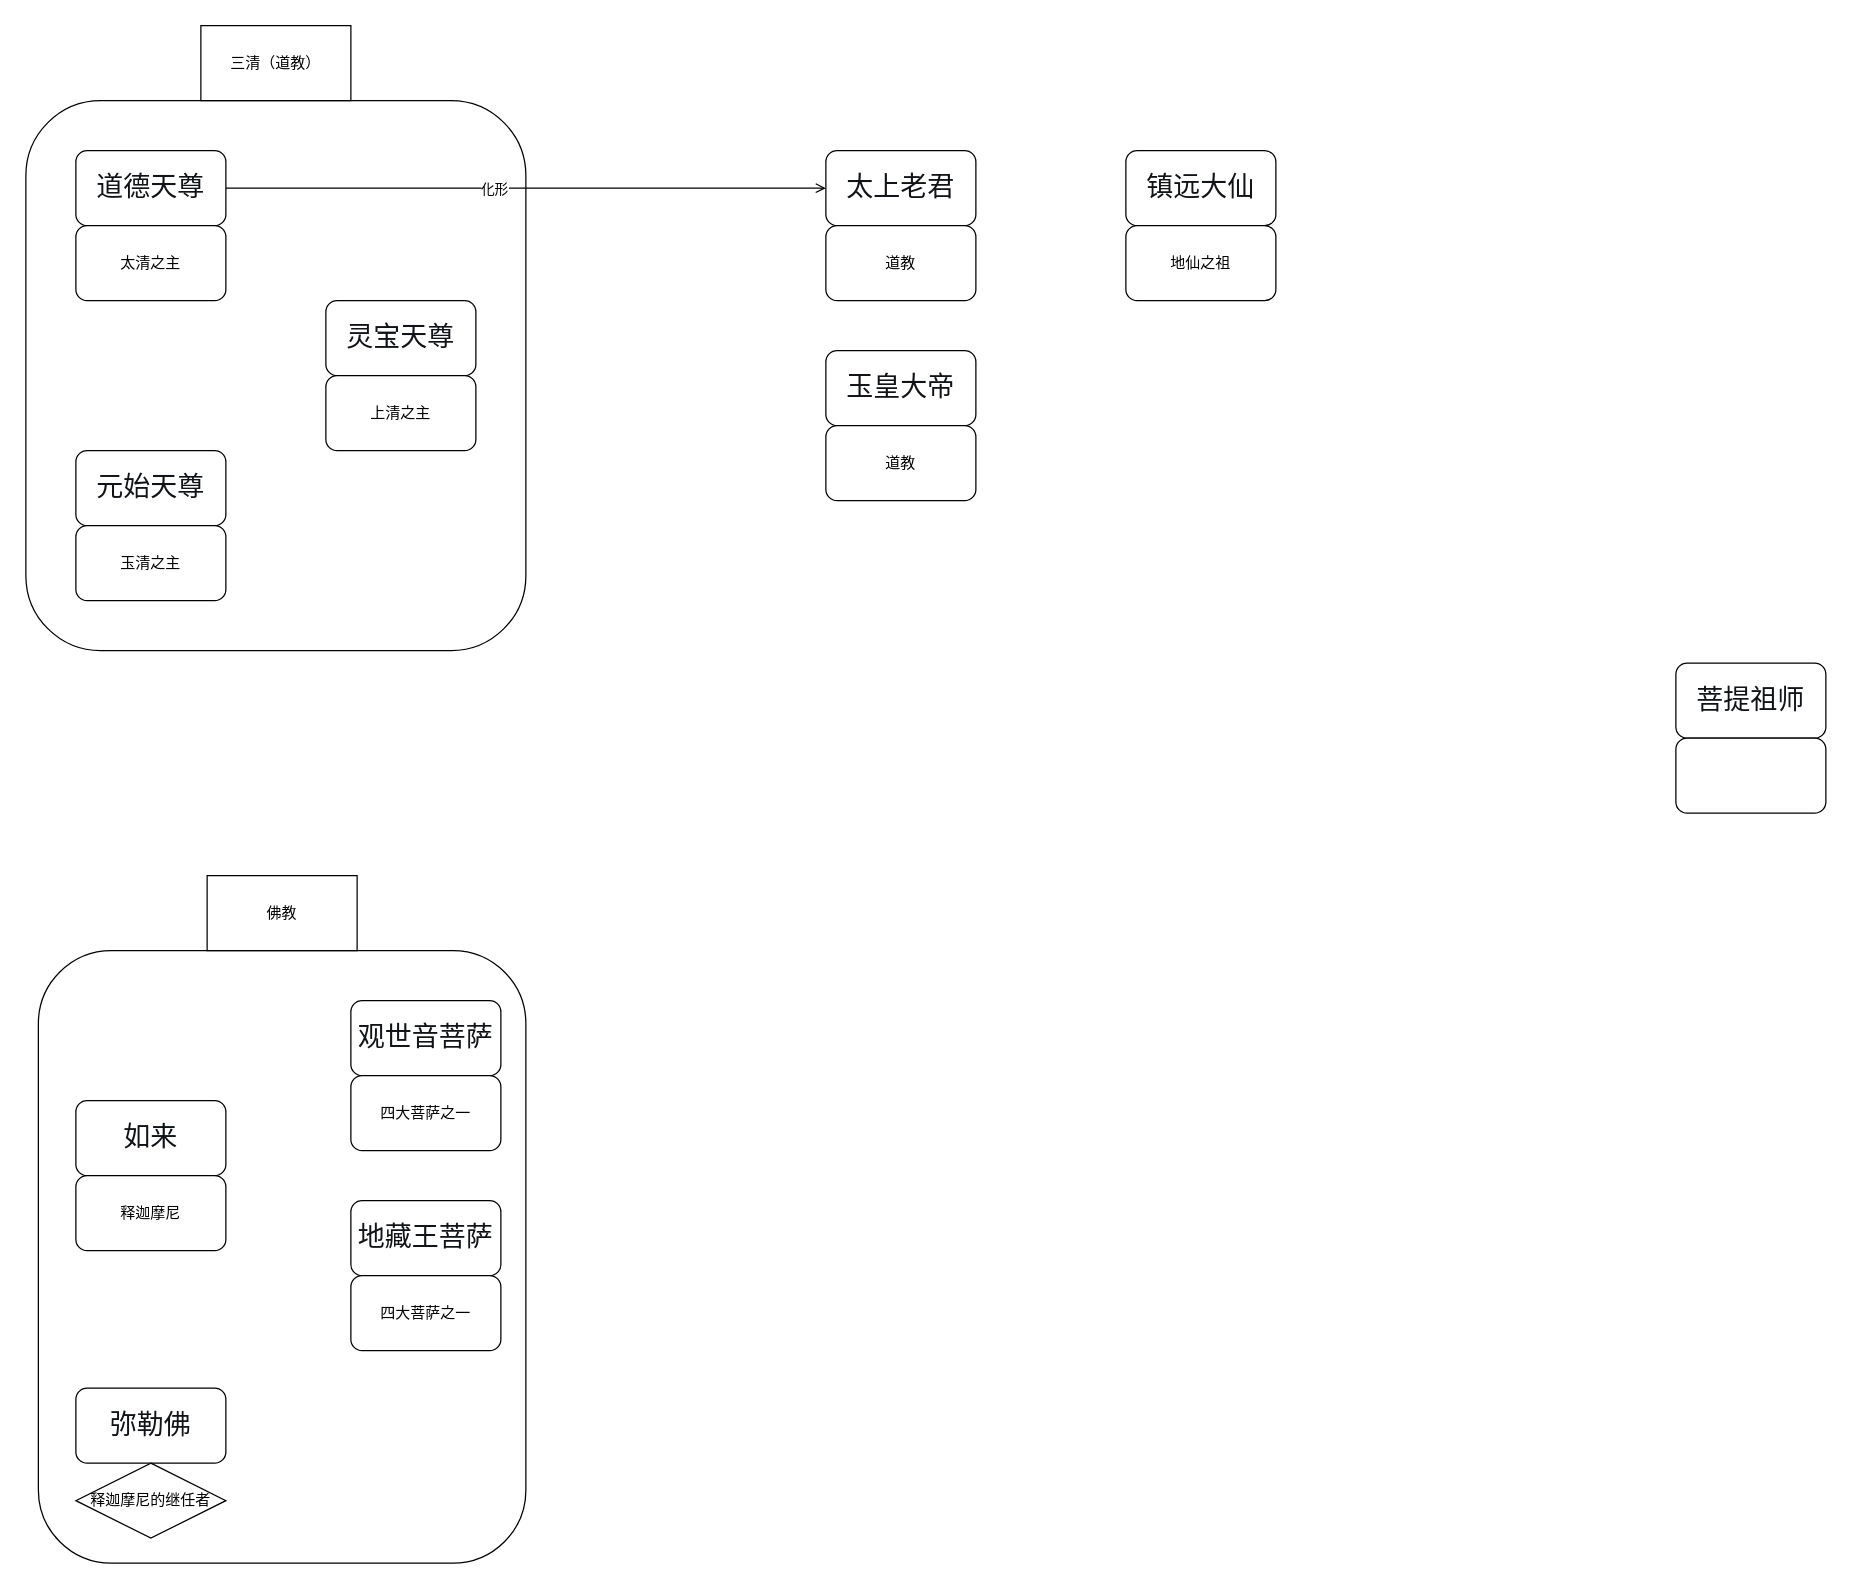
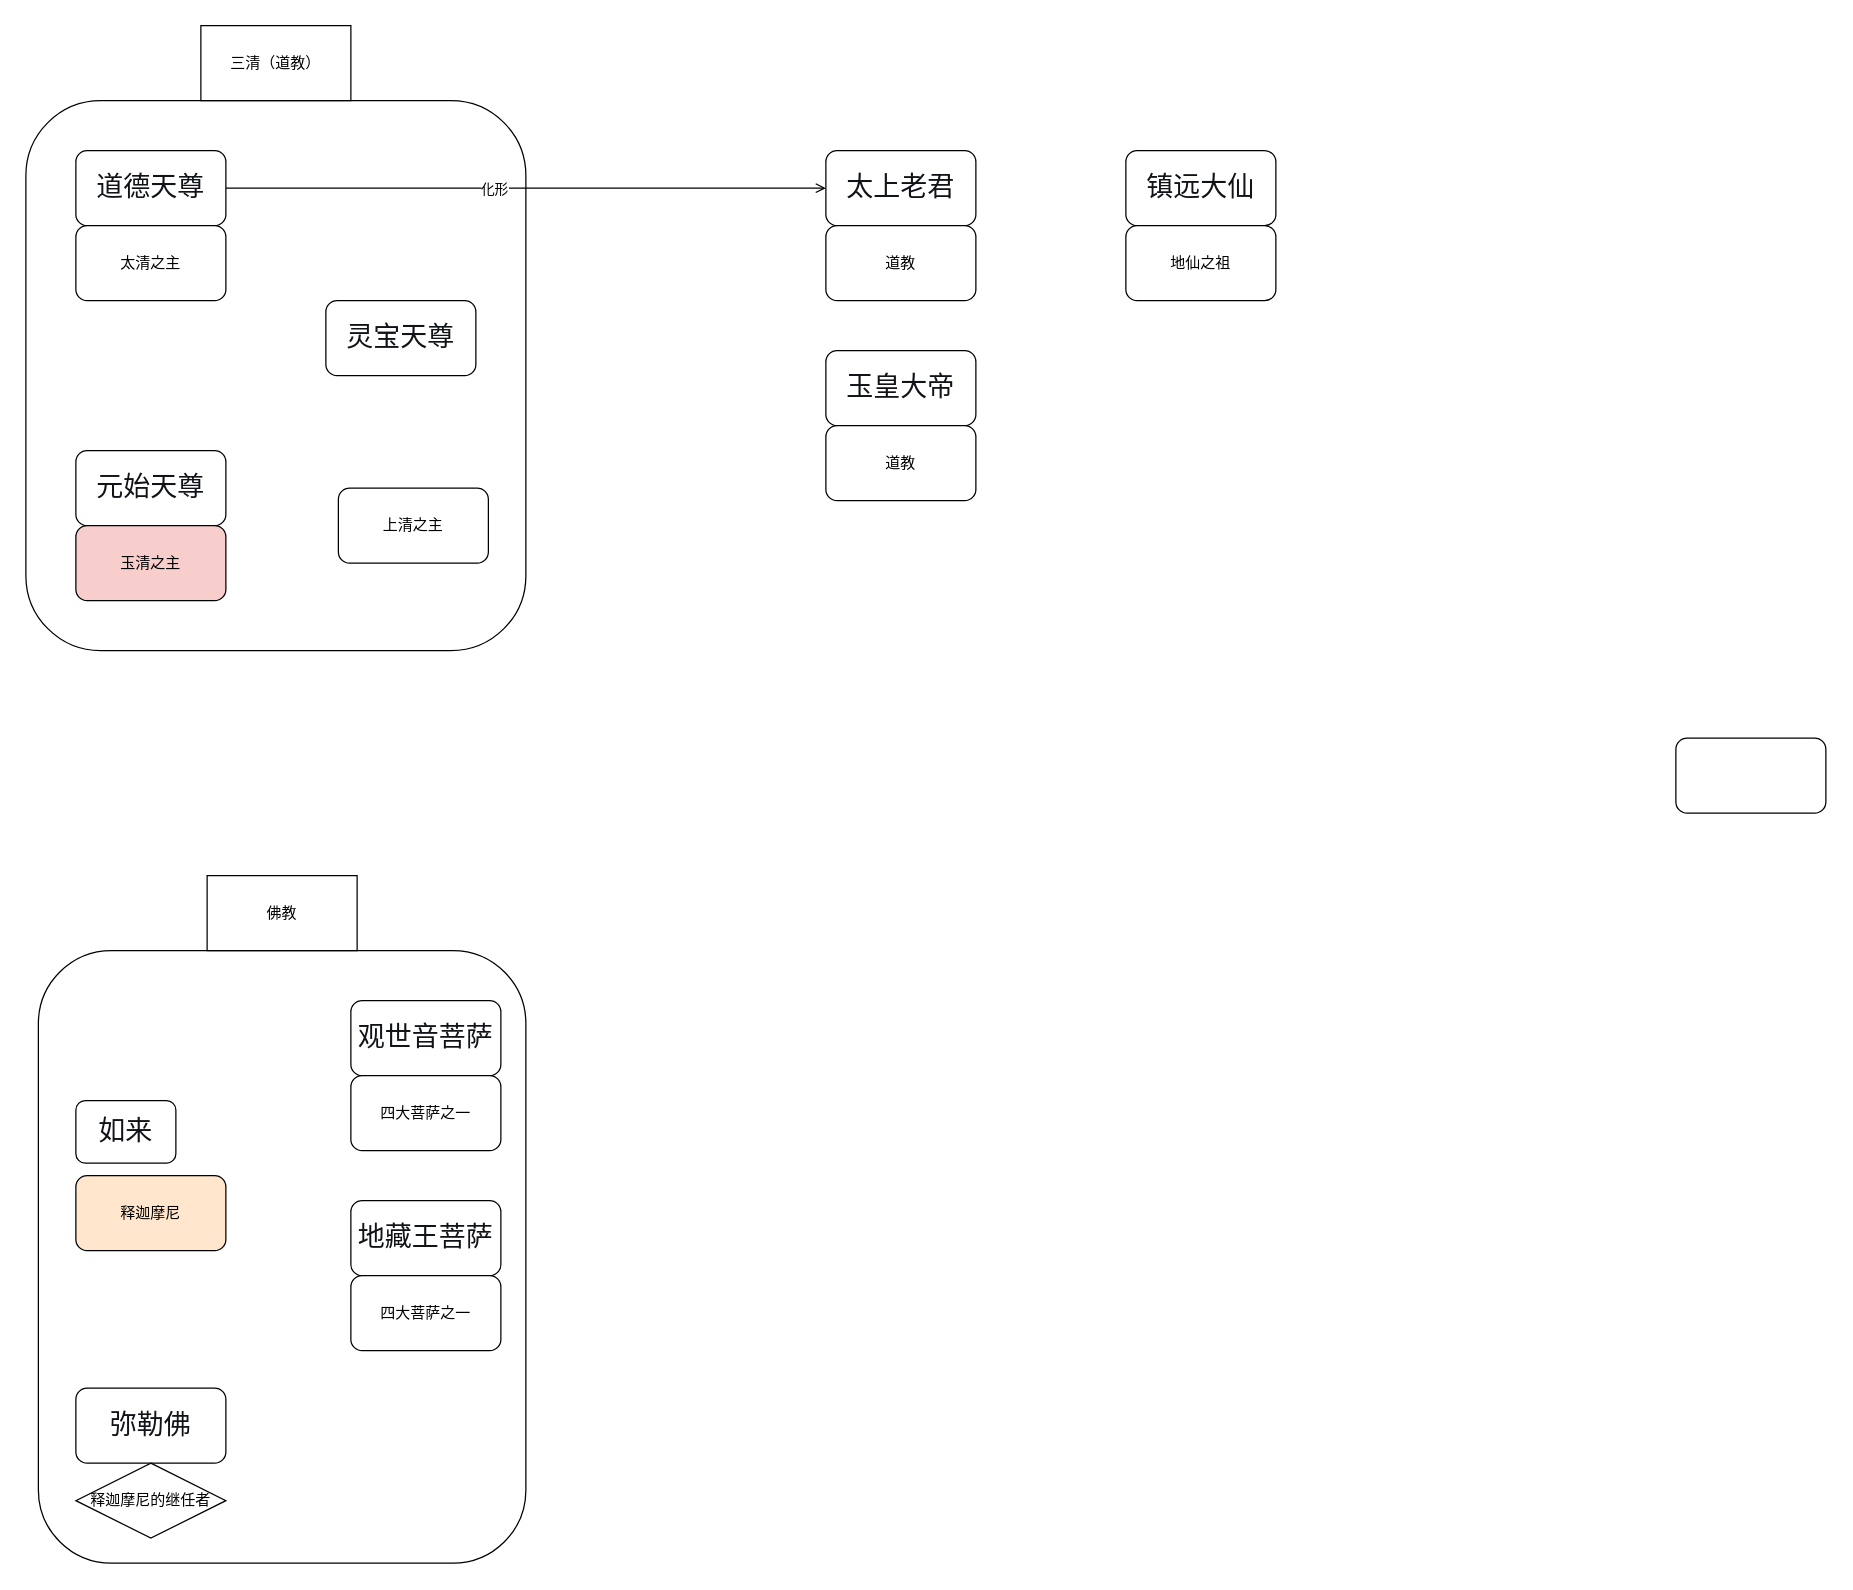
(401, 413) -> (413, 526)
(151, 563) -> (151, 563)
(1751, 701) -> none
(151, 1138) -> (126, 1132)
(151, 1213) -> (151, 1213)
